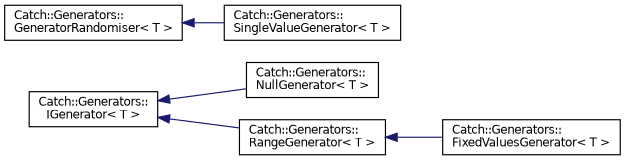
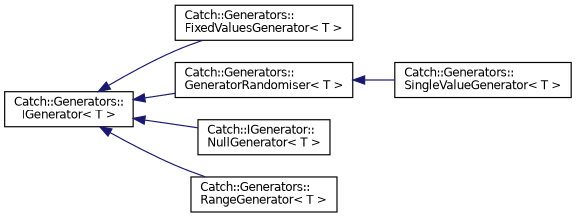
(312, 80) -> (264, 137)
none -> (160, 96)
(420, 137) -> (154, 61)
